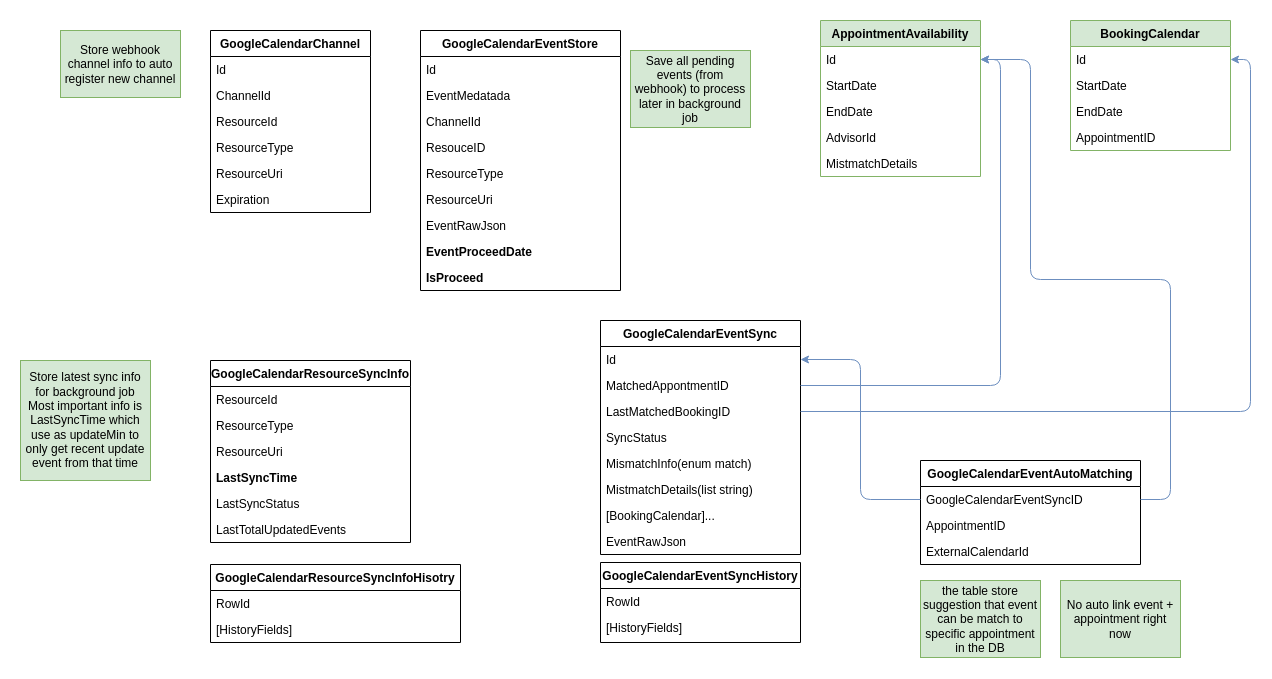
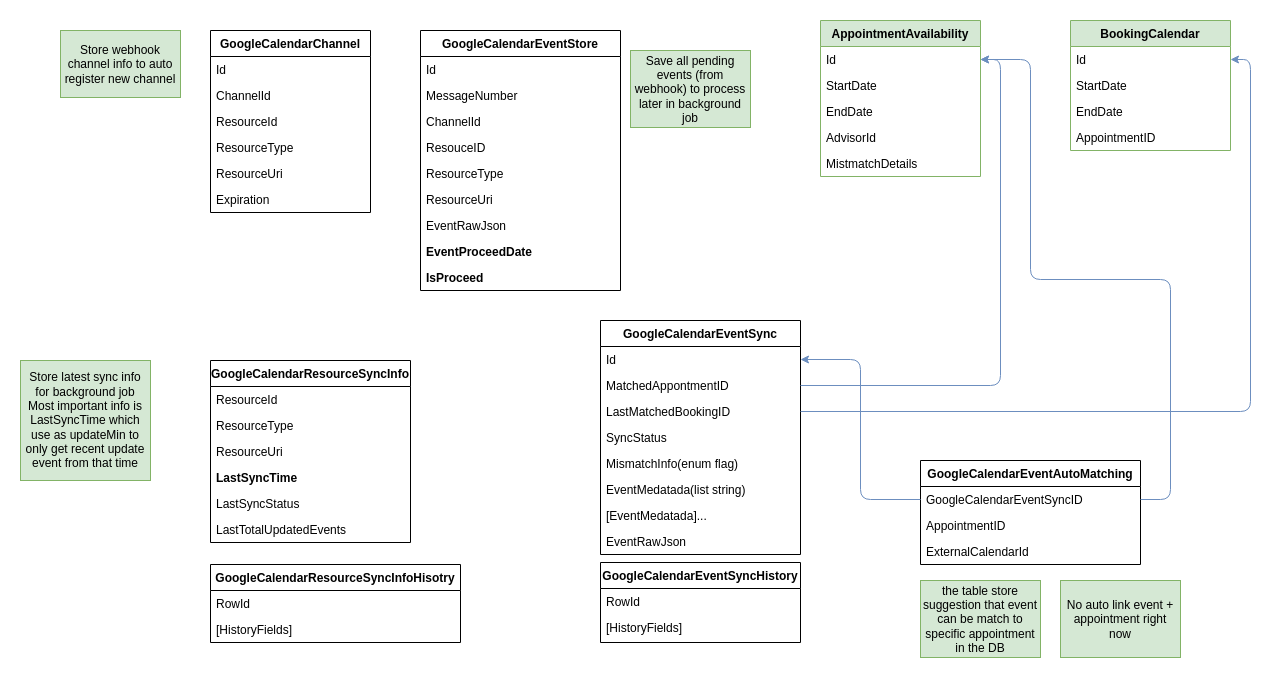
(470, 96) -> (470, 96)
(684, 464) -> (679, 464)
(693, 490) -> (687, 490)
(665, 516) -> (662, 516)
